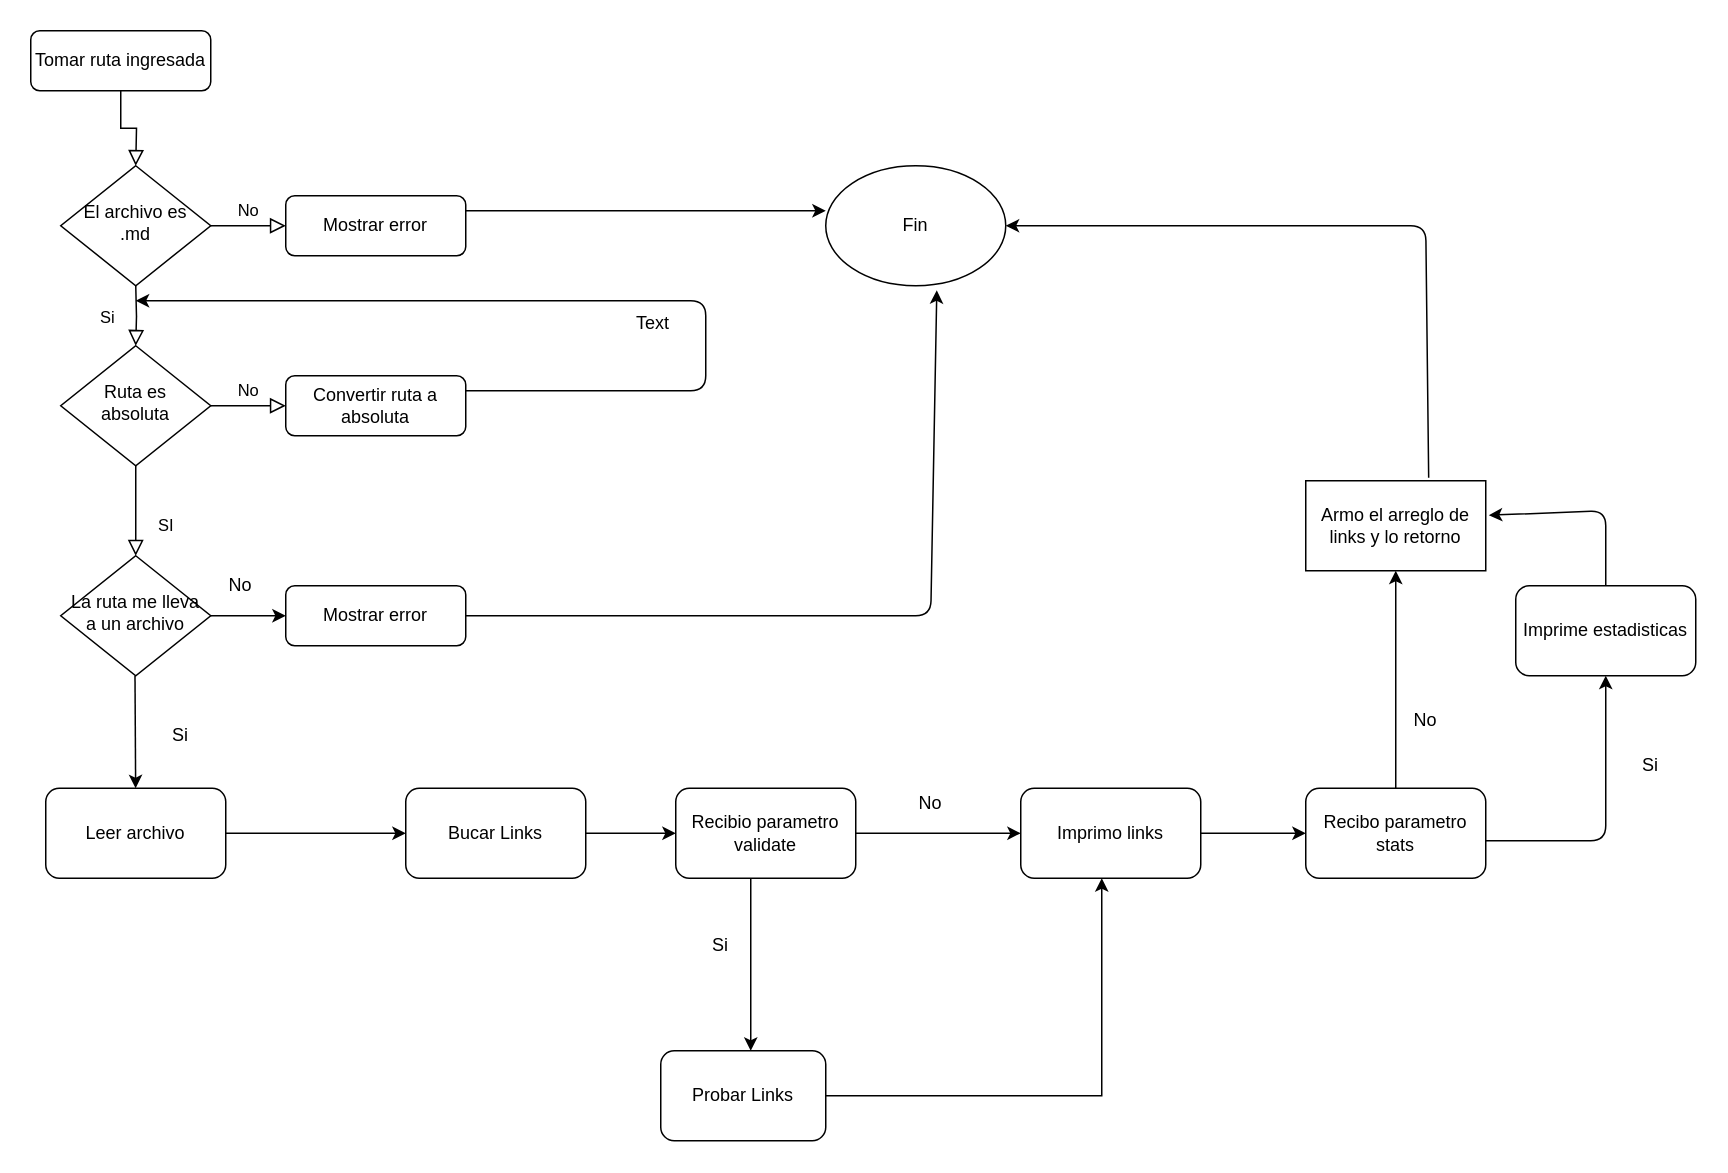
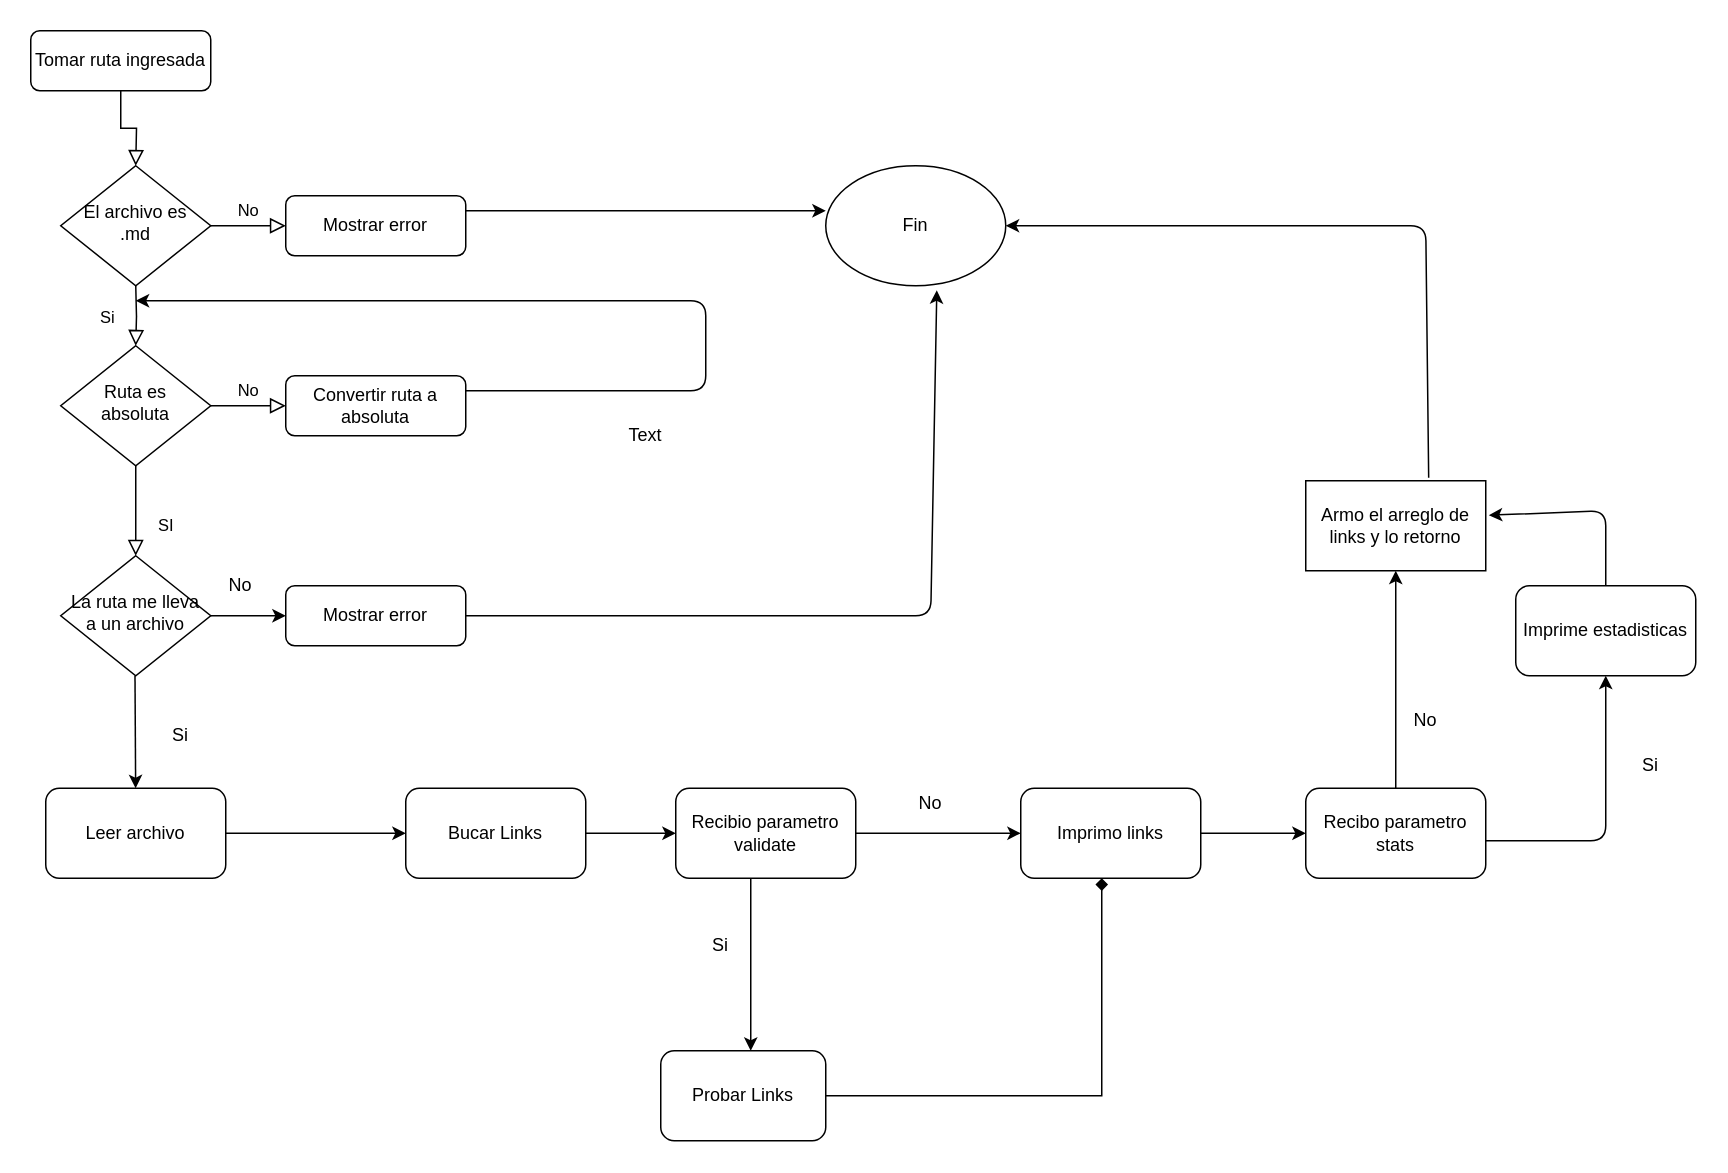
(653, 323) -> (646, 436)
(1102, 890) -> (1102, 891)
